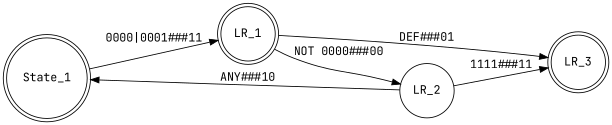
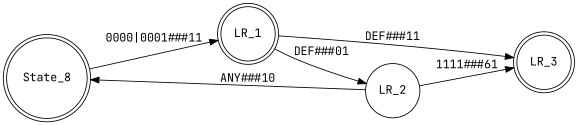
(427, 38) -> (393, 37)
(339, 52) -> (322, 52)
(501, 65) -> (467, 65)
(47, 78) -> (47, 78)
